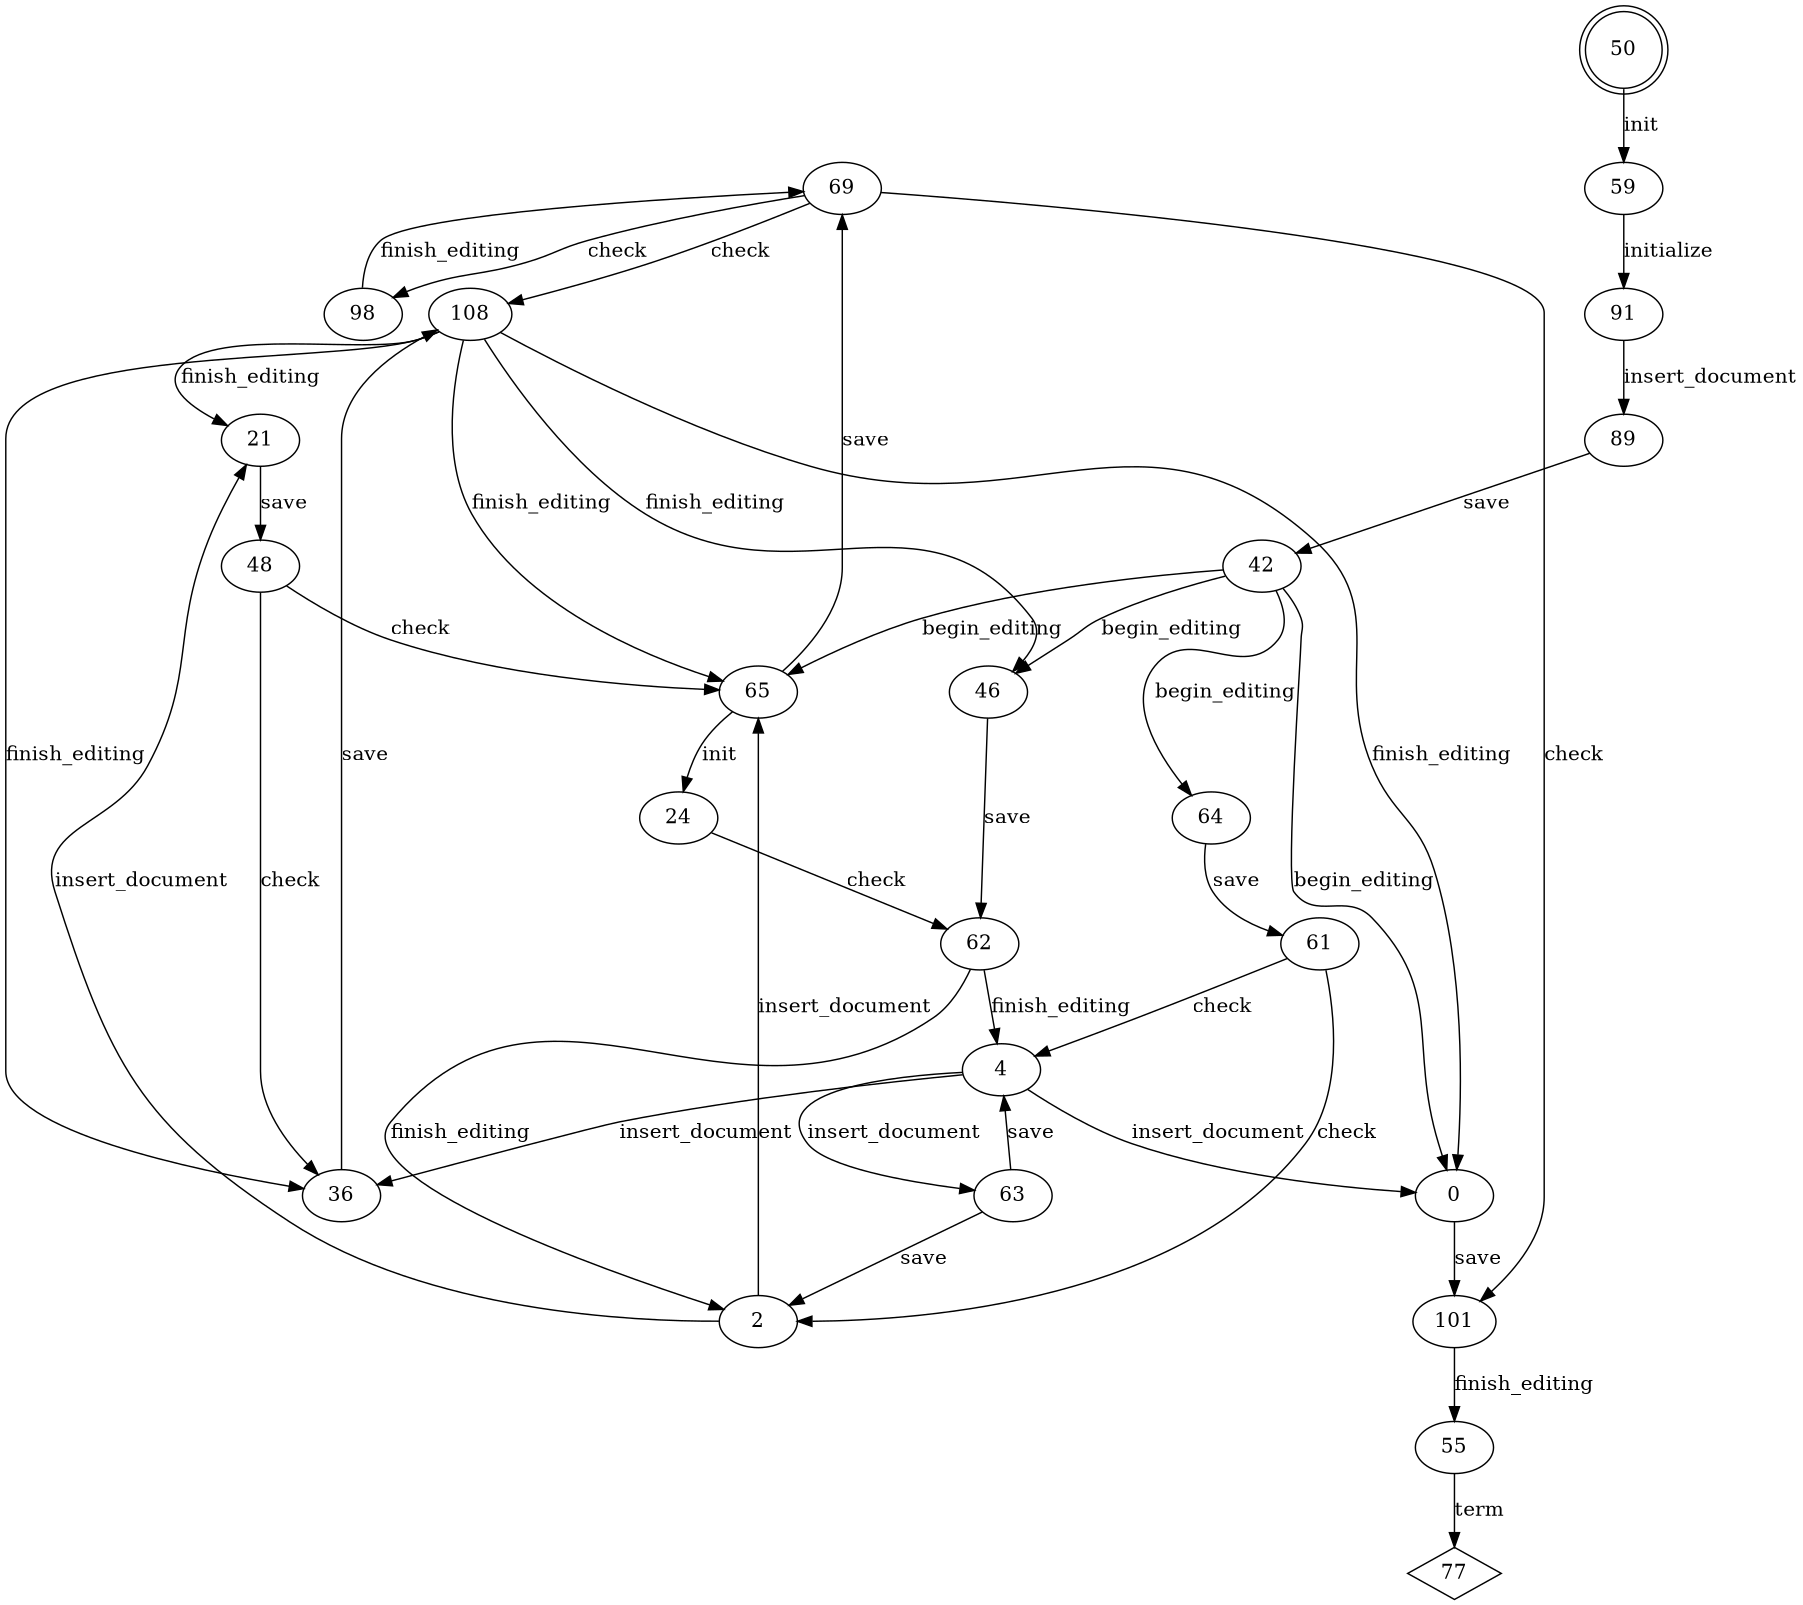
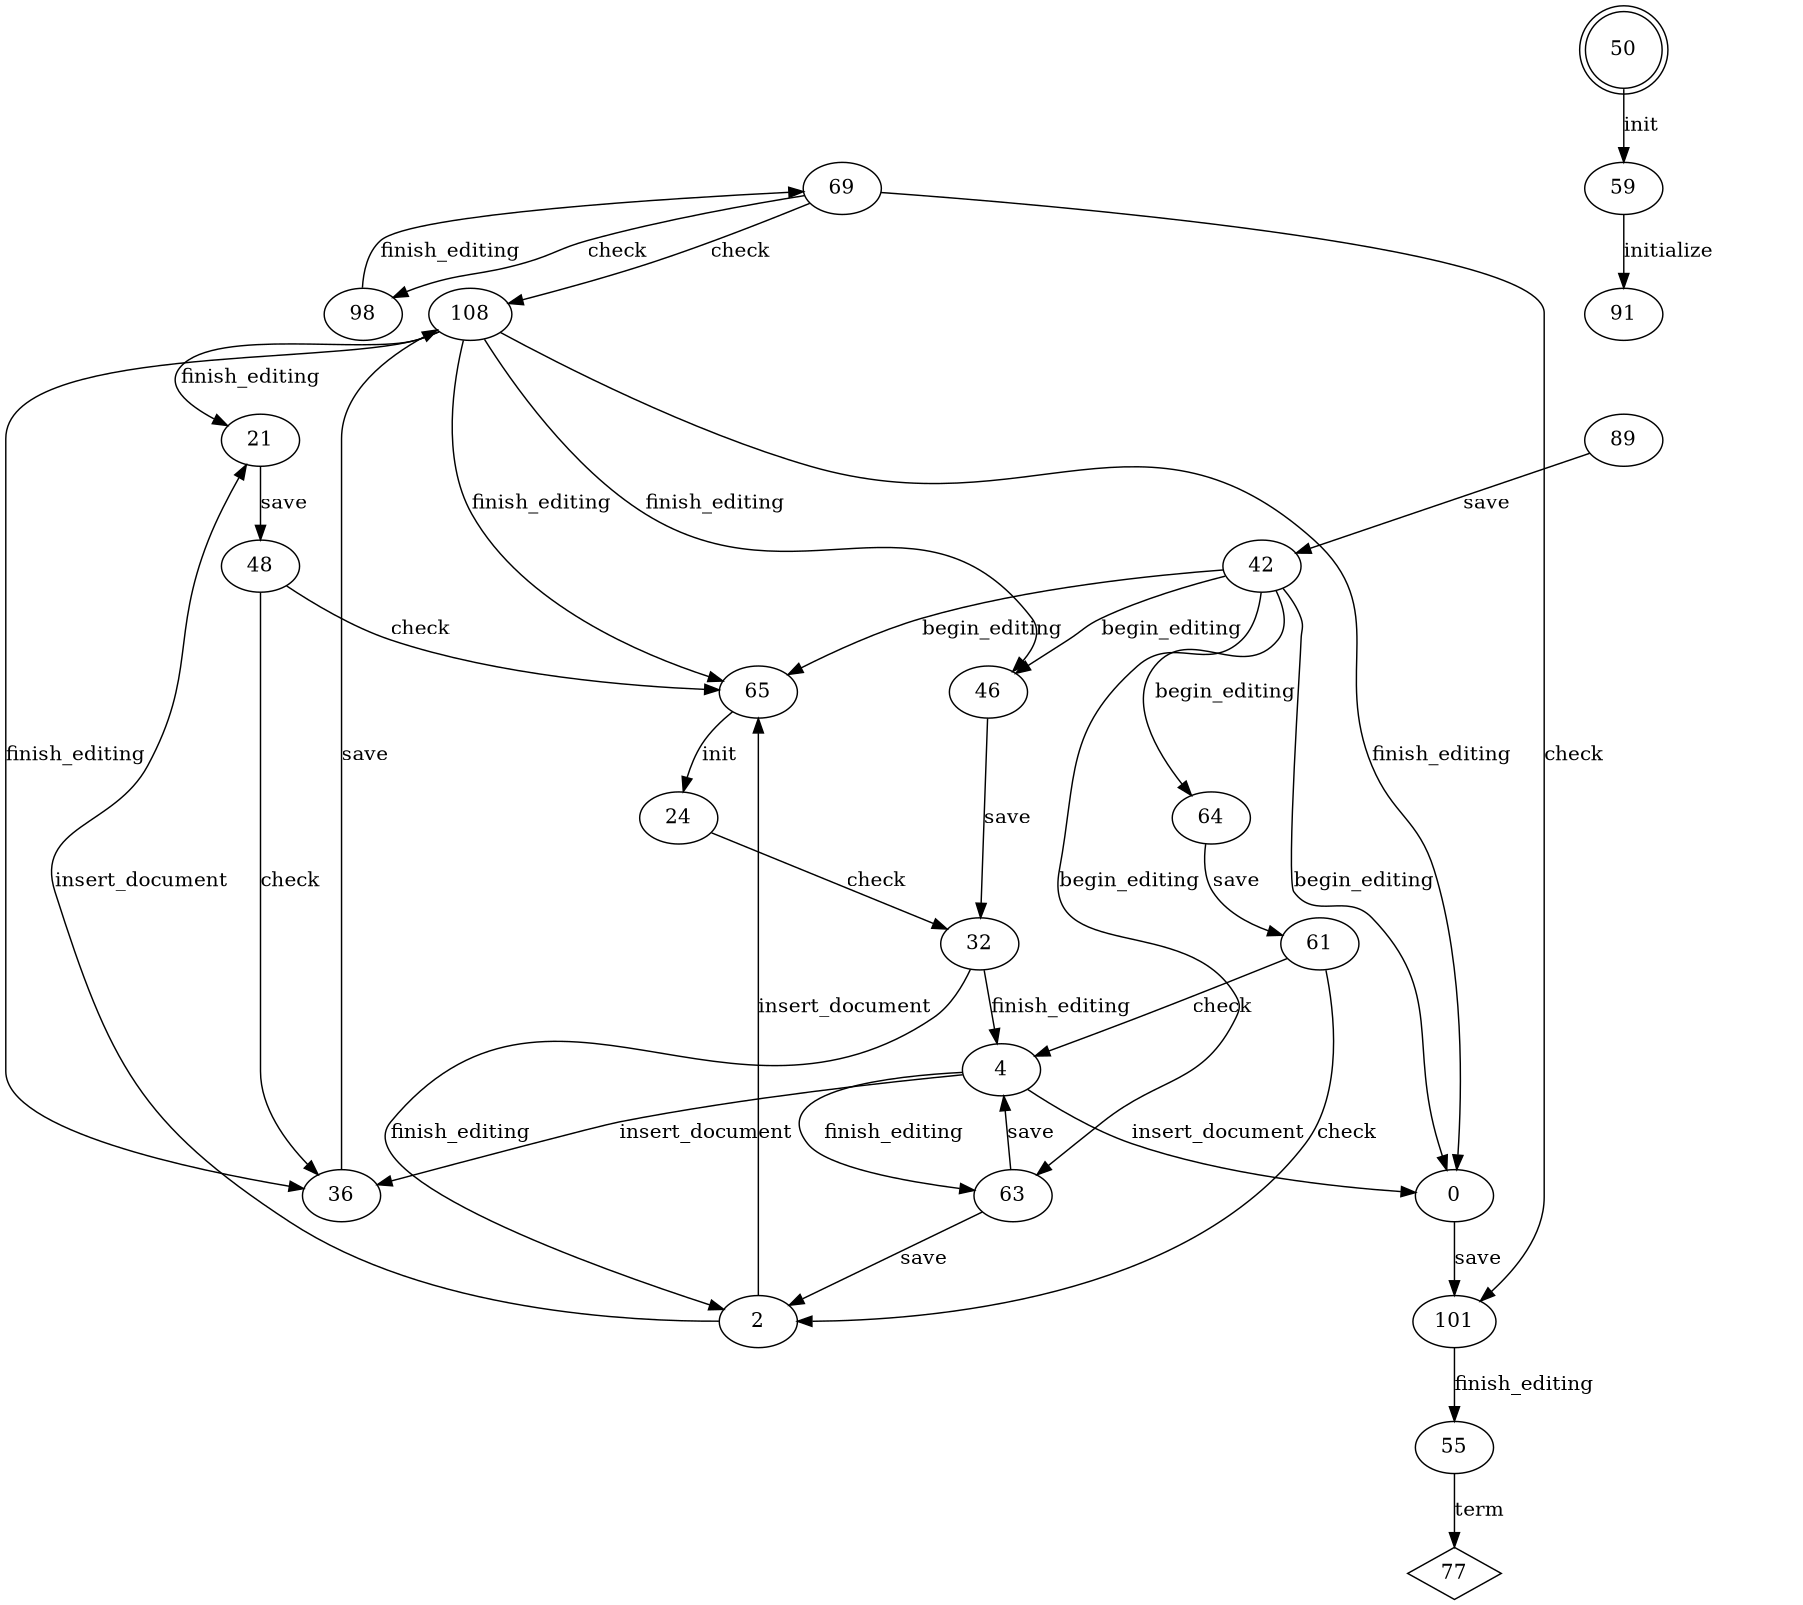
(1624, 370) -> none
(842, 460) -> none
none -> (1077, 920)
(980, 944) -> (980, 944)
(894, 1133) -> (894, 1133)
